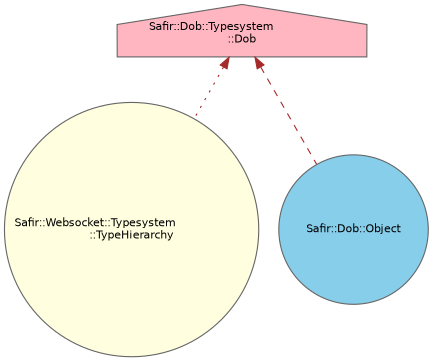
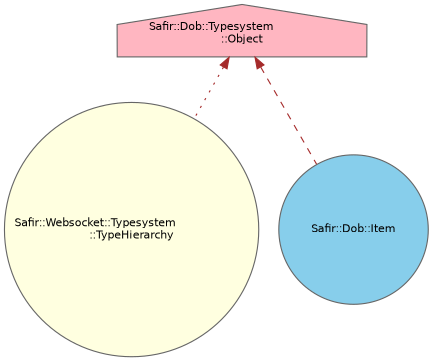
(242, 33) -> (242, 33)
(354, 230) -> (354, 230)
